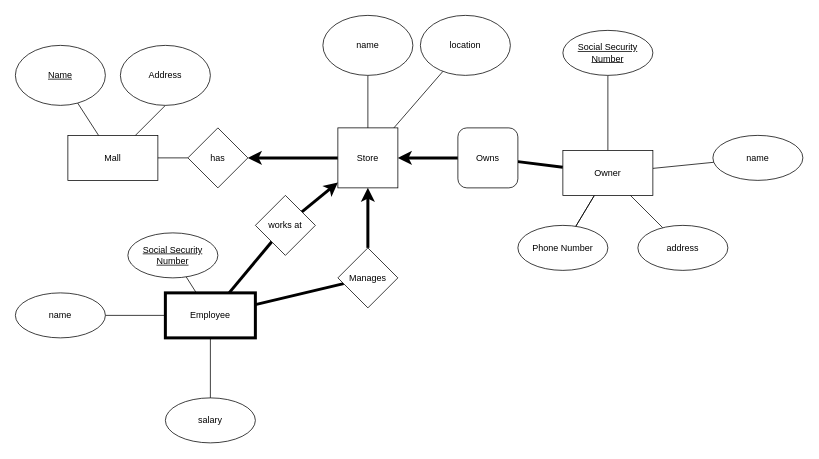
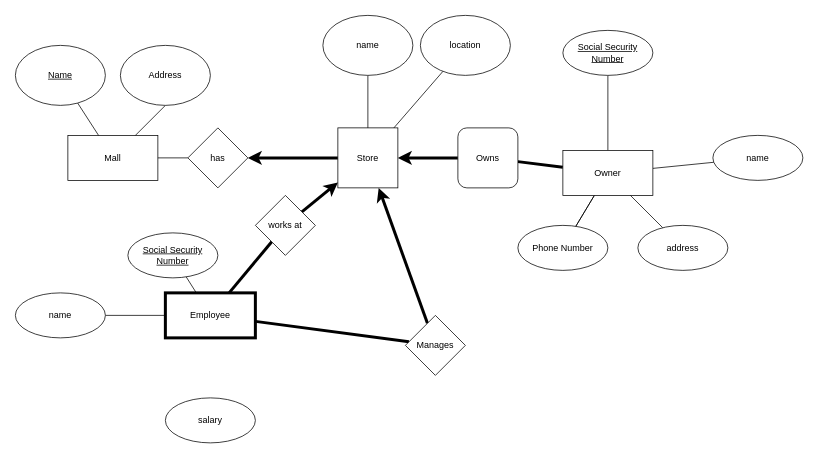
(368, 278) -> (435, 345)
(210, 368) -> none
